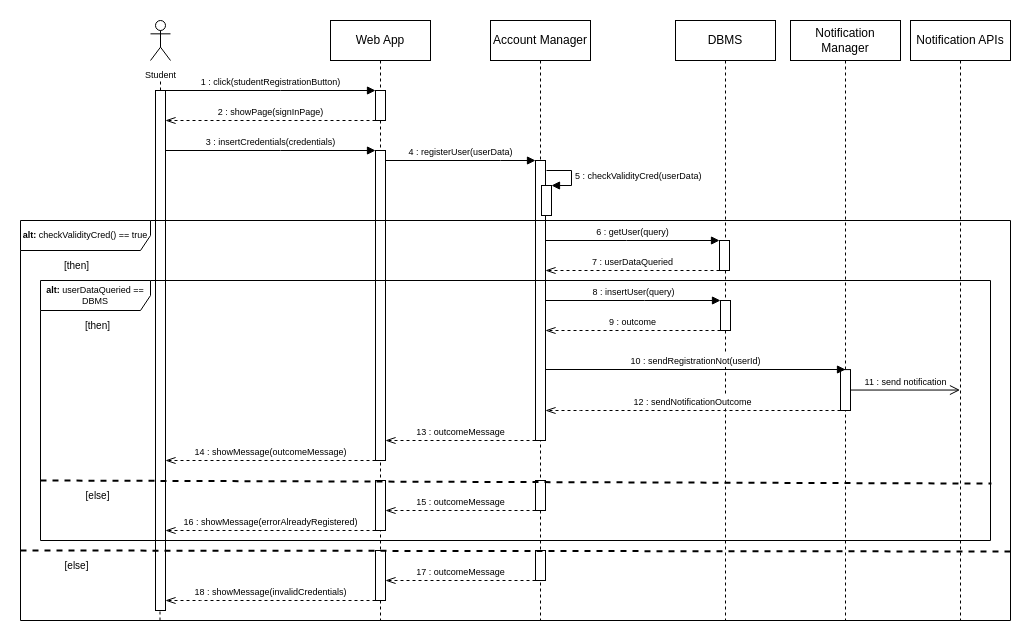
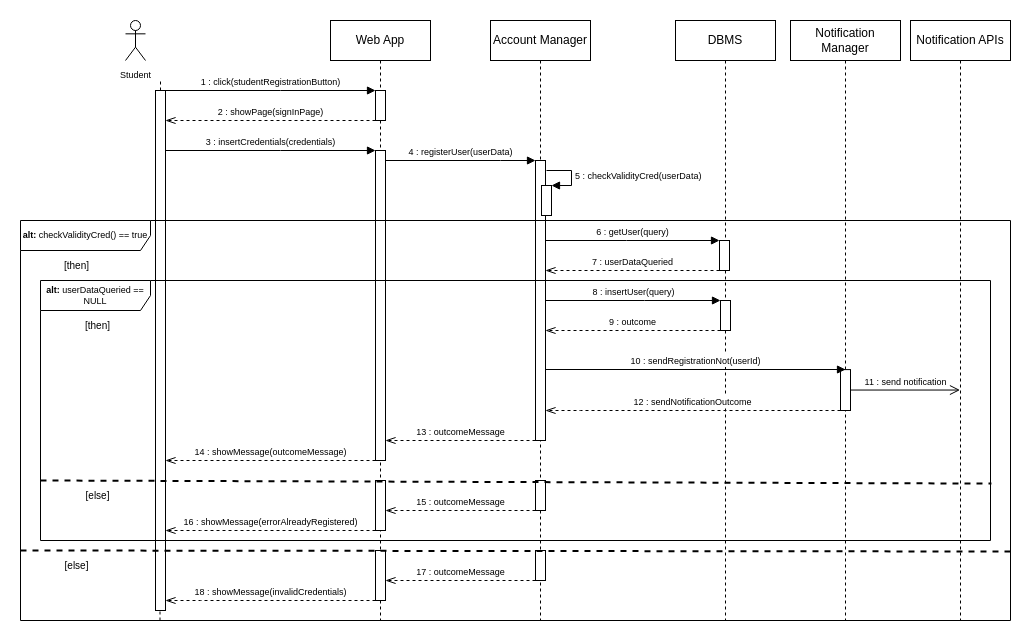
(161, 41) -> (136, 41)
(96, 296) -> (96, 296)
